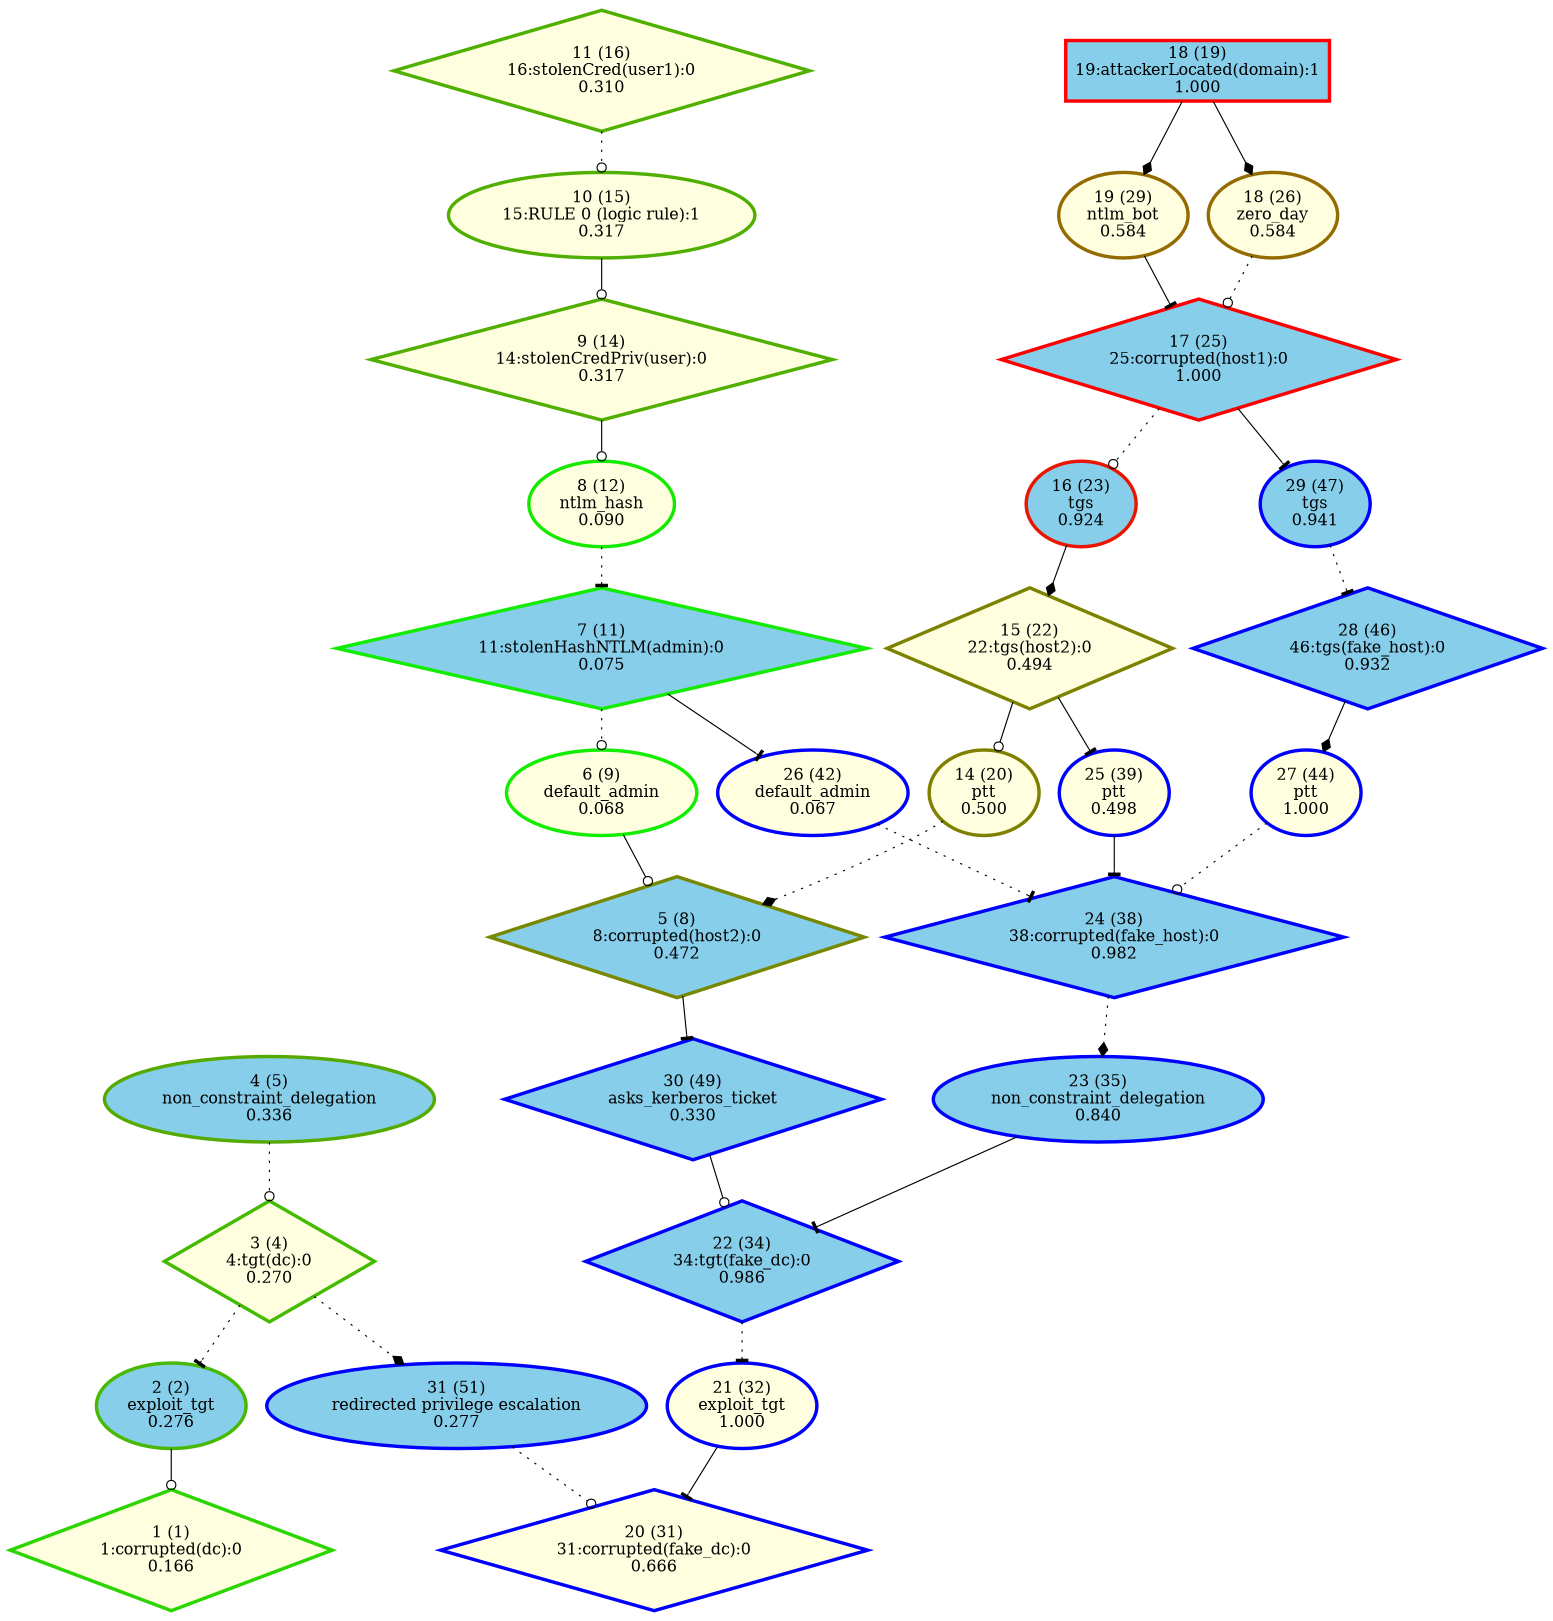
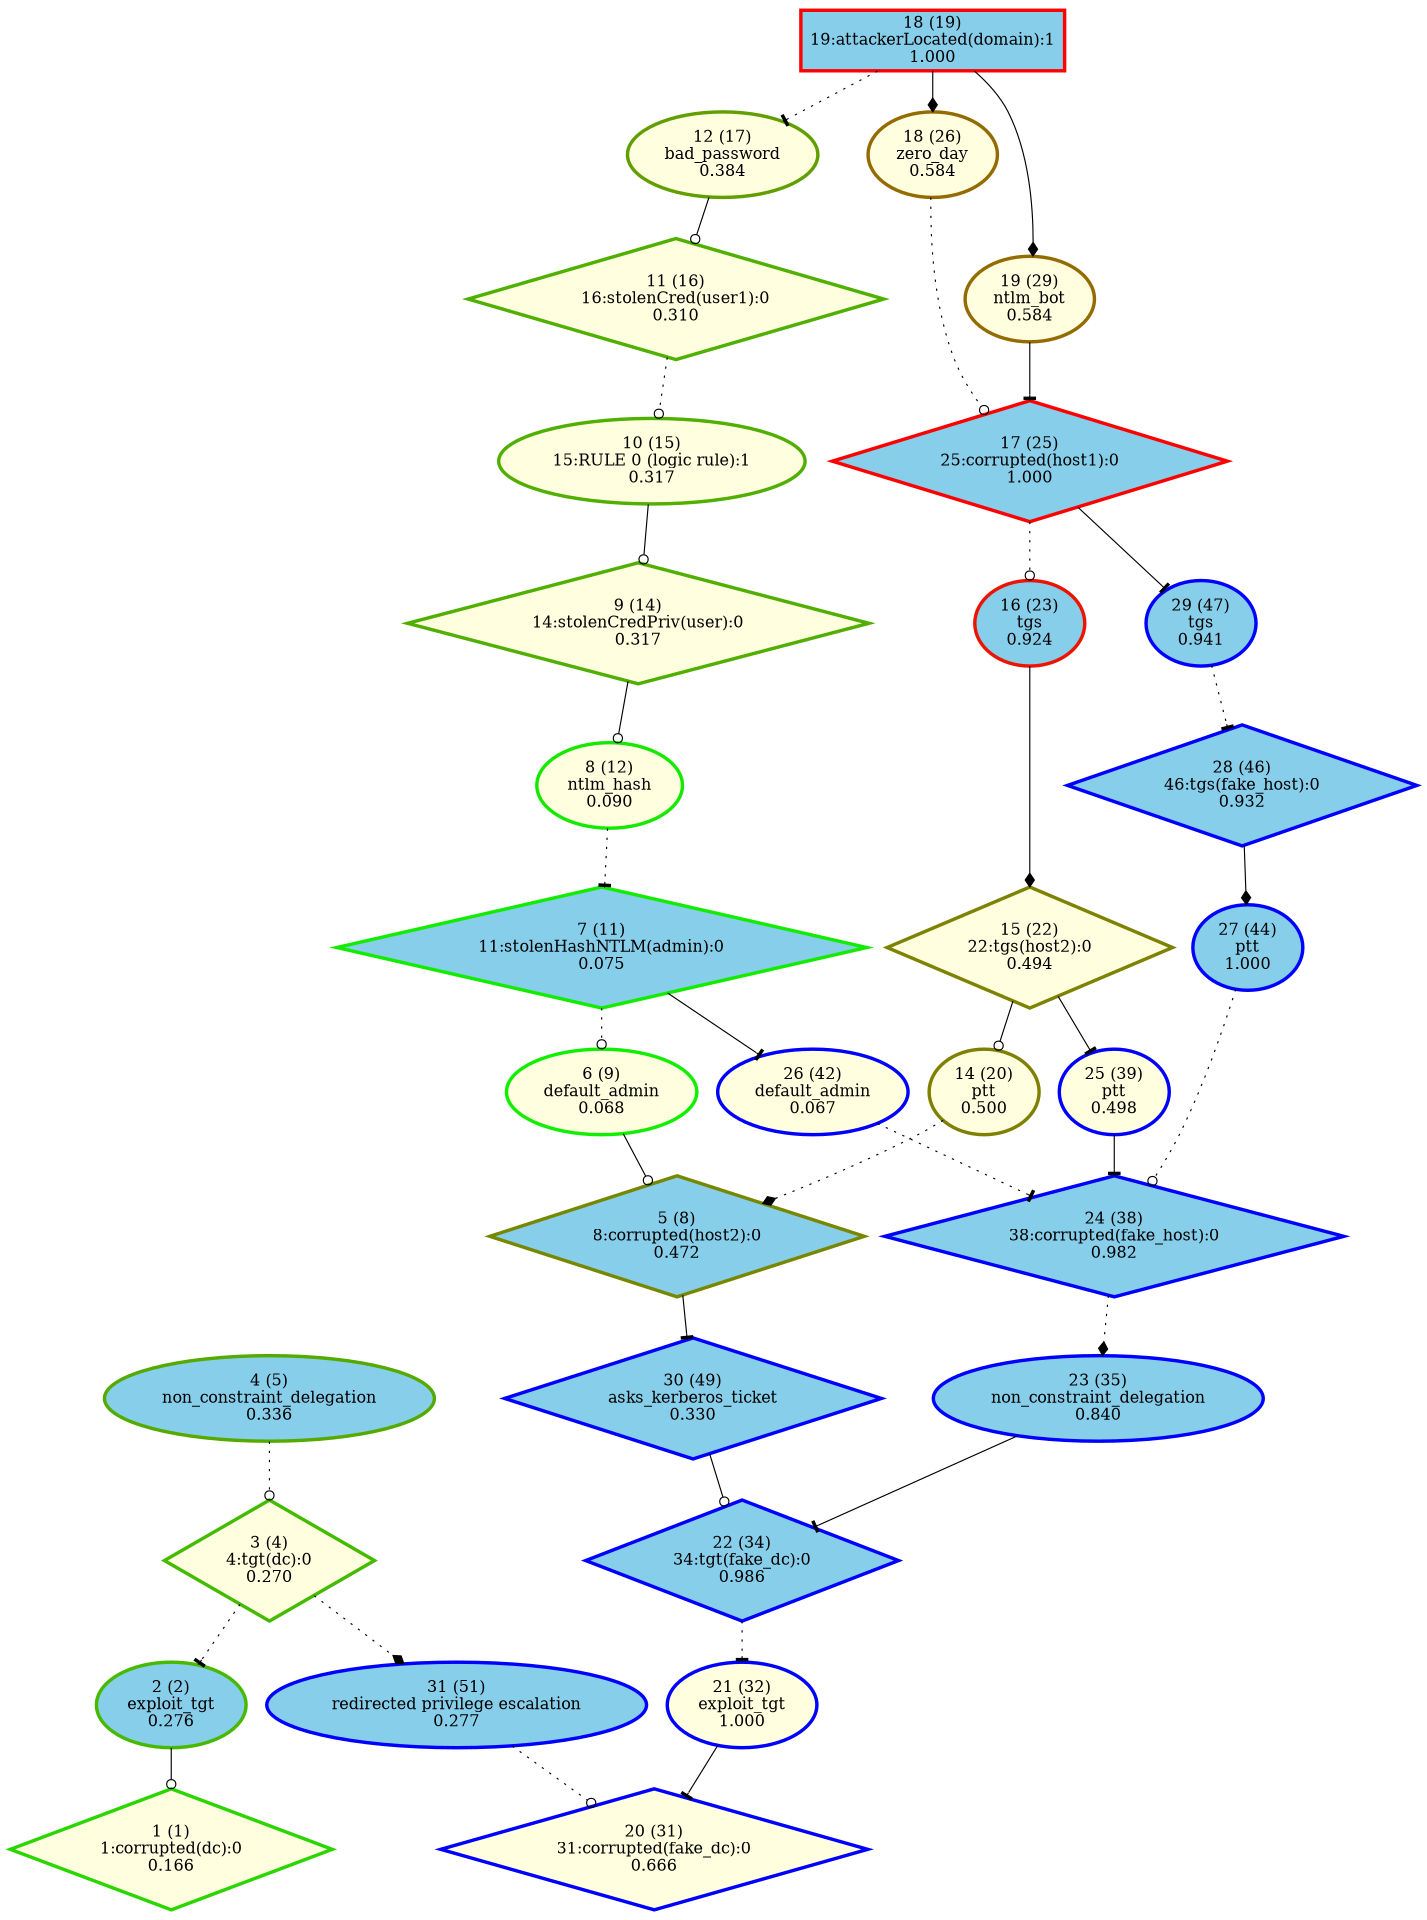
none -> (723, 155)
(1306, 793) -> (1248, 948)
